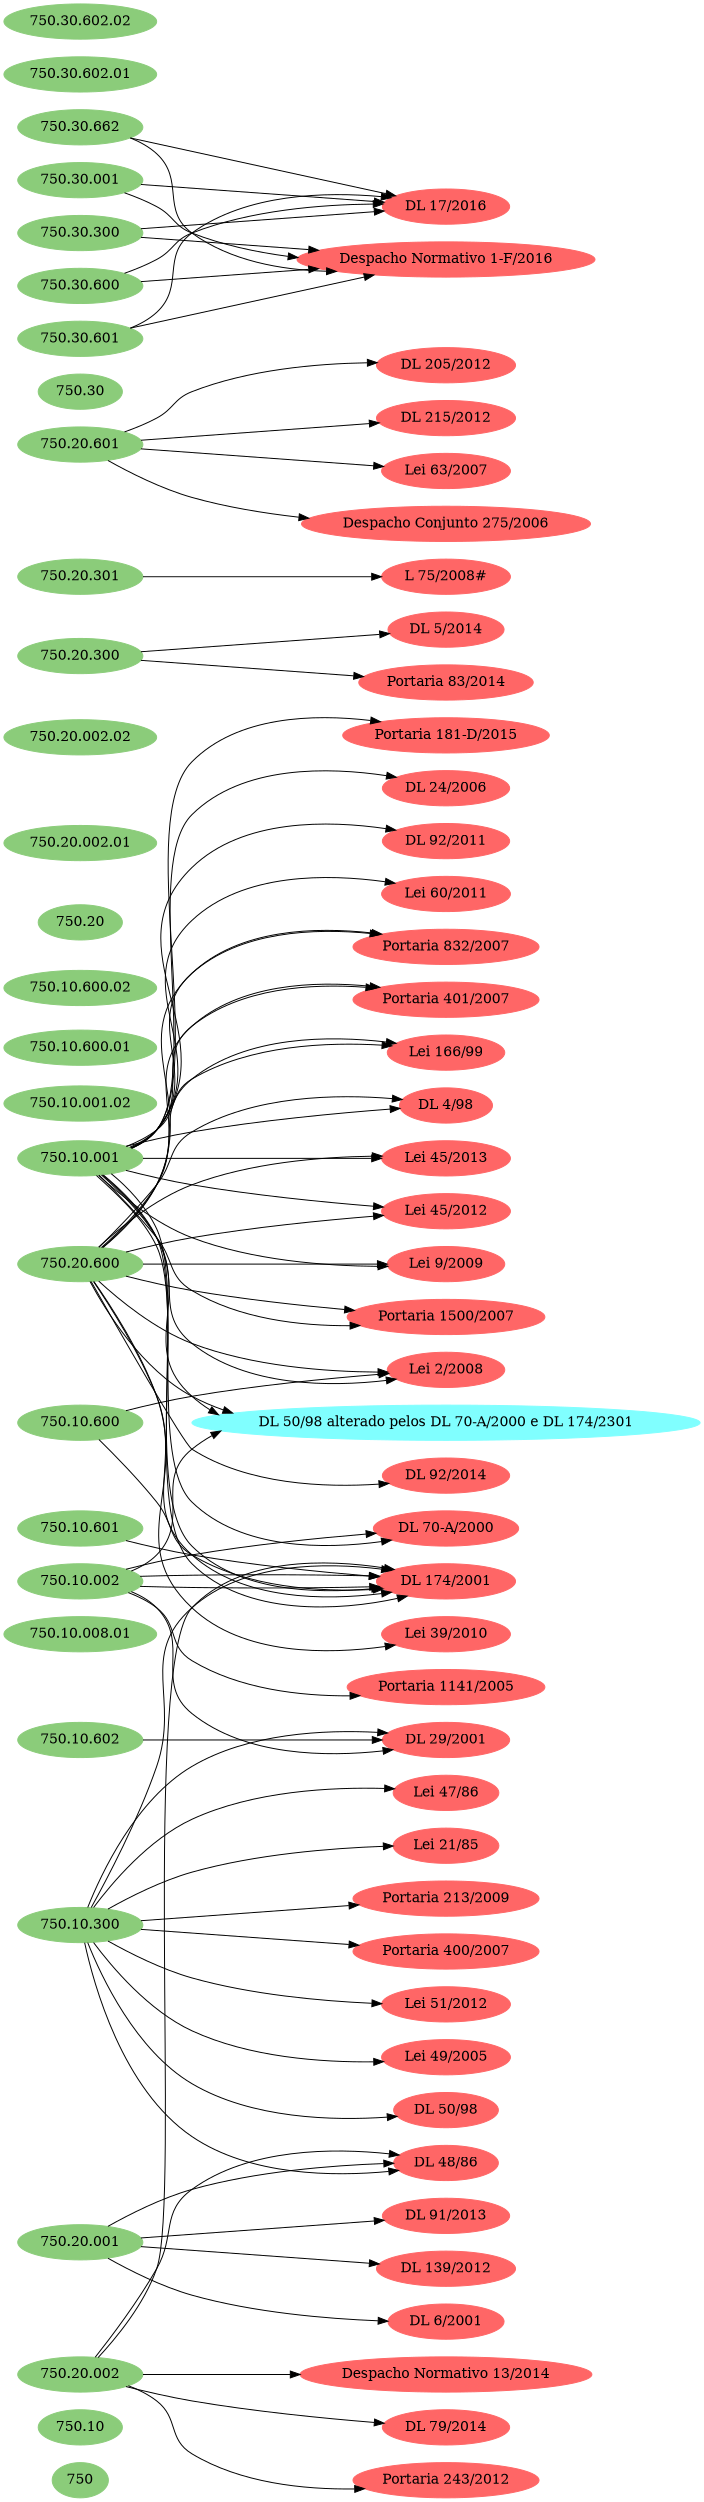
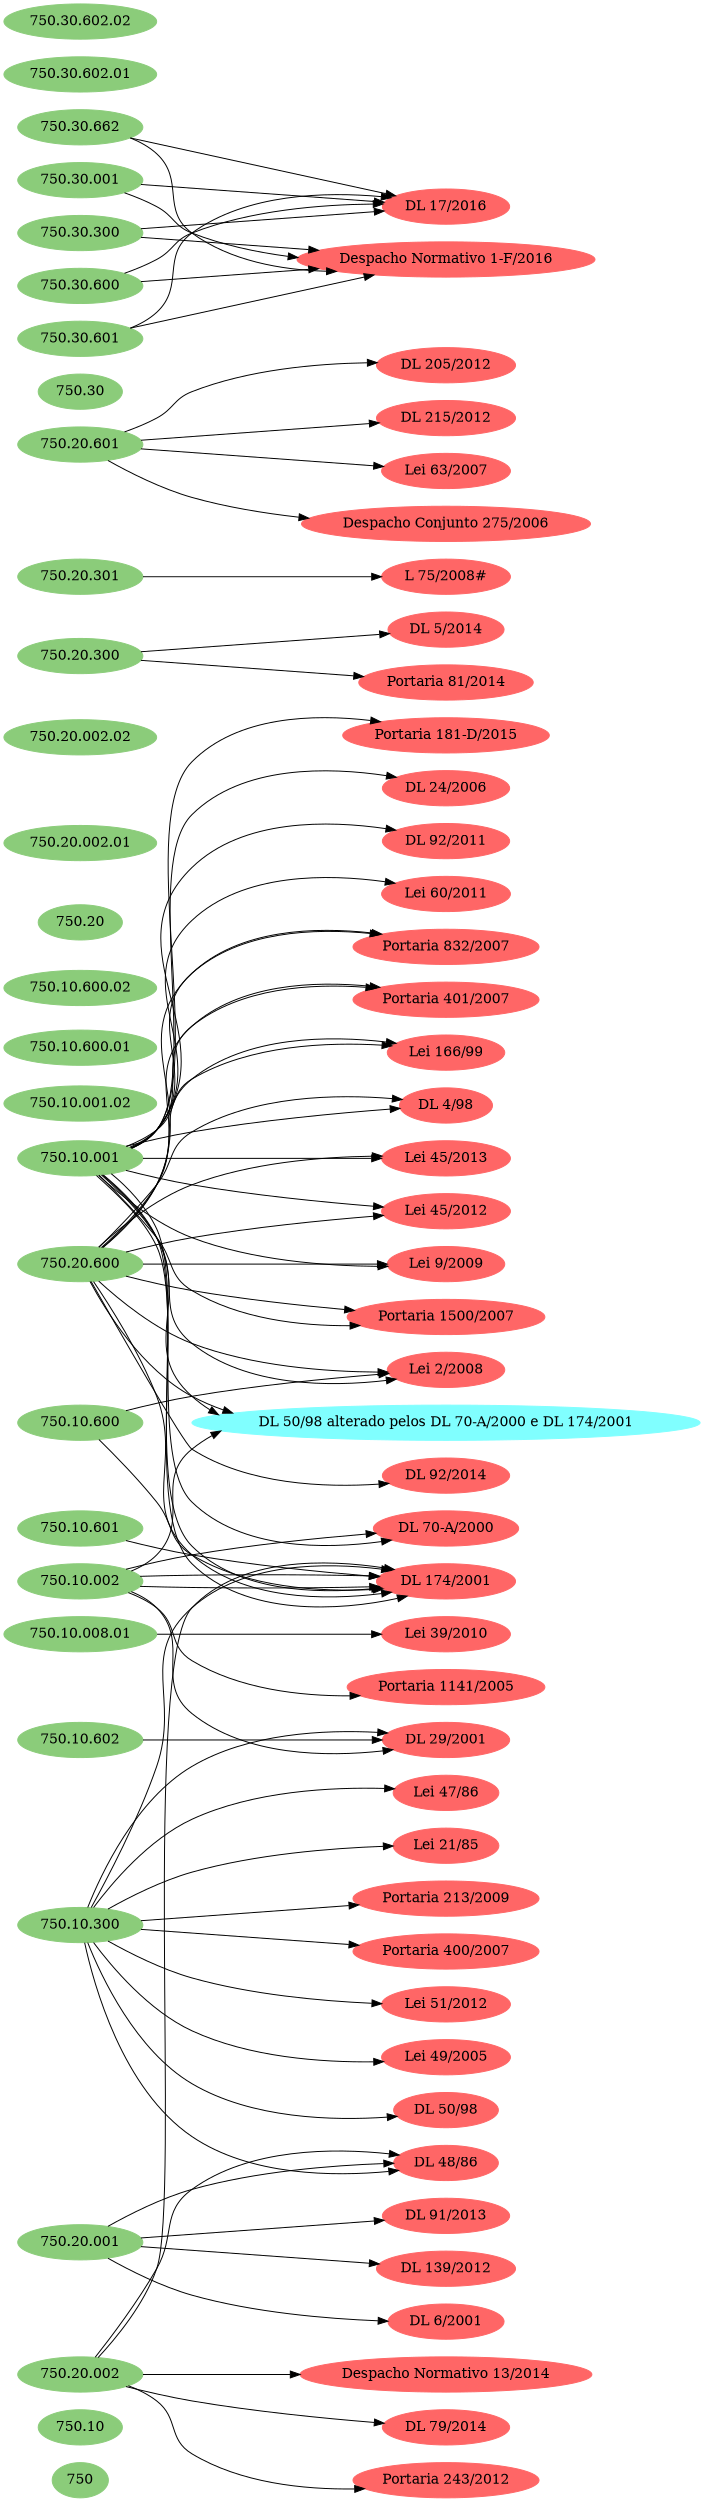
(446, 682) -> (446, 682)
(446, 1423) -> (446, 1423)
(159, 1528) -> (264, 1634)
